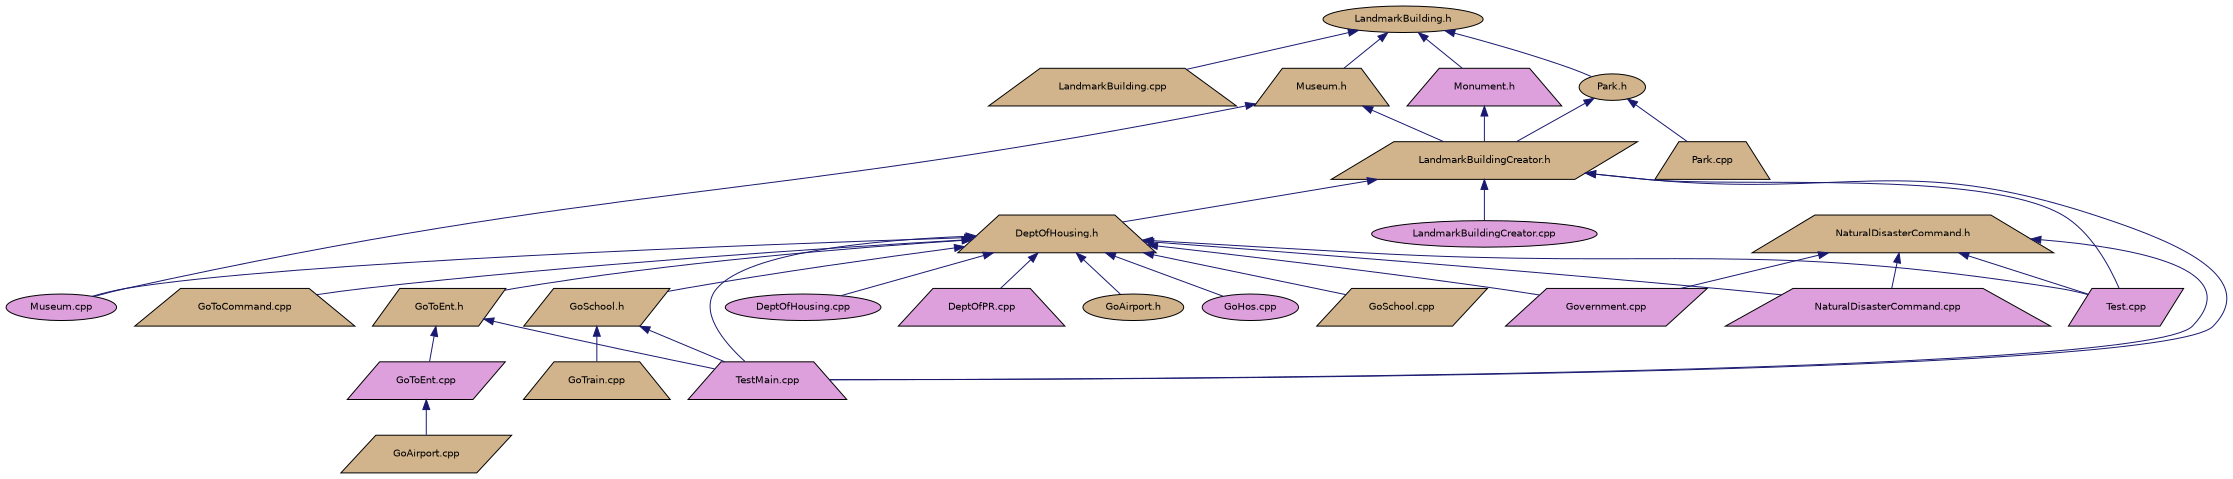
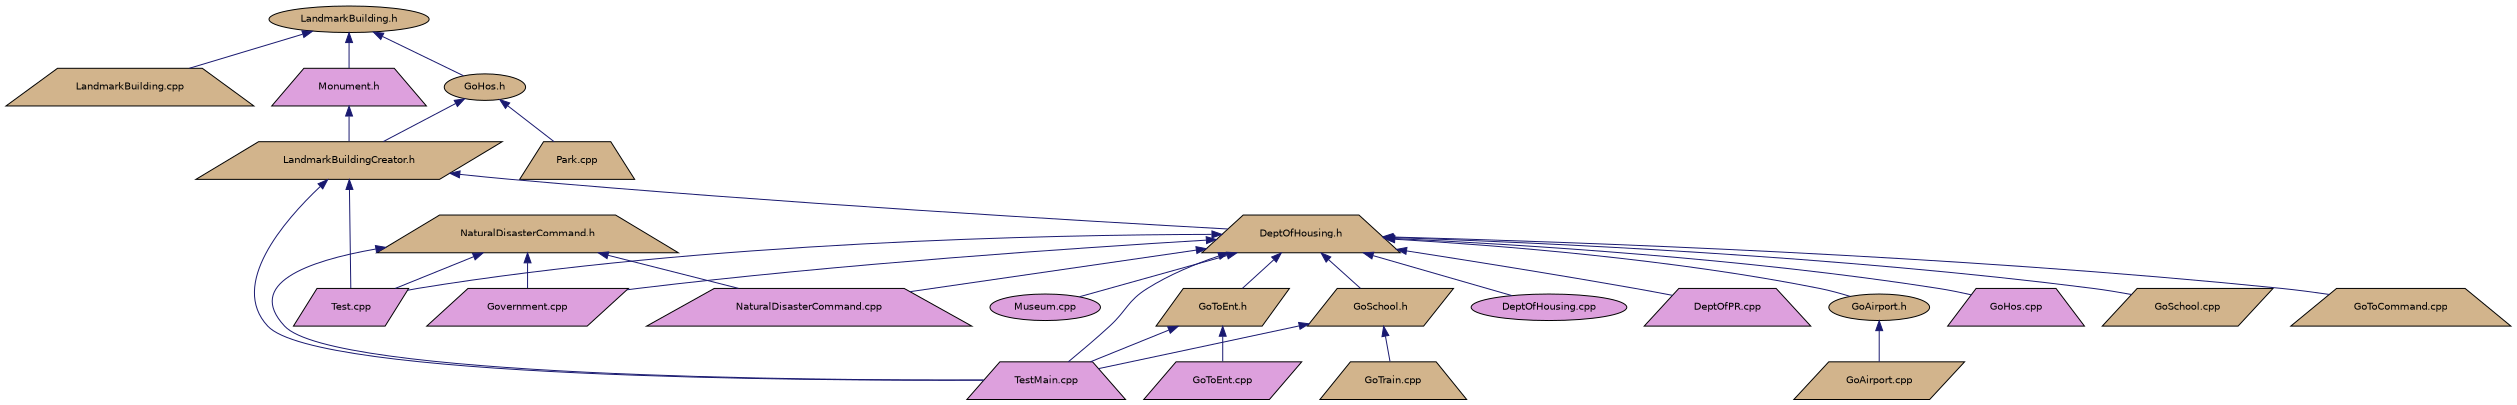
(1322, 87) -> none
(1612, 87) -> (485, 87)
(1484, 234) -> none
(1250, 307) -> (2016, 307)
(426, 422) -> (1879, 346)
